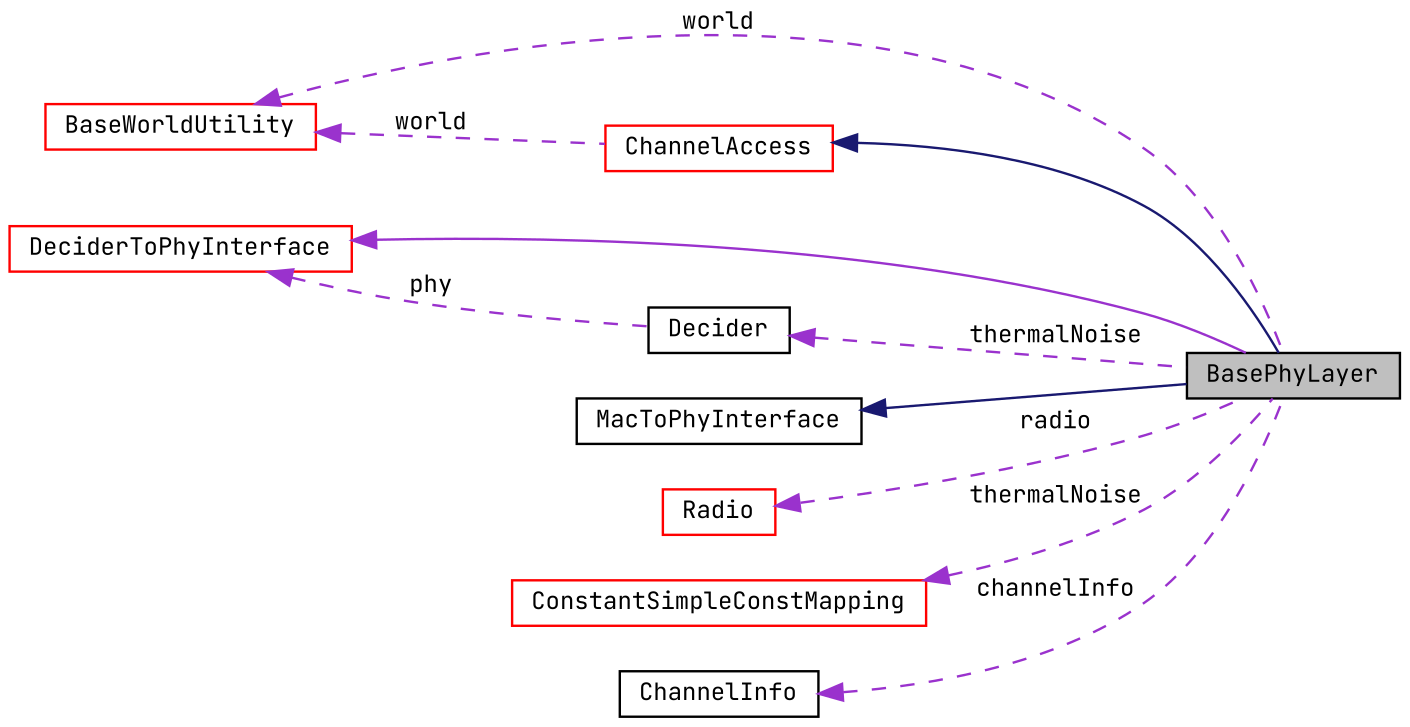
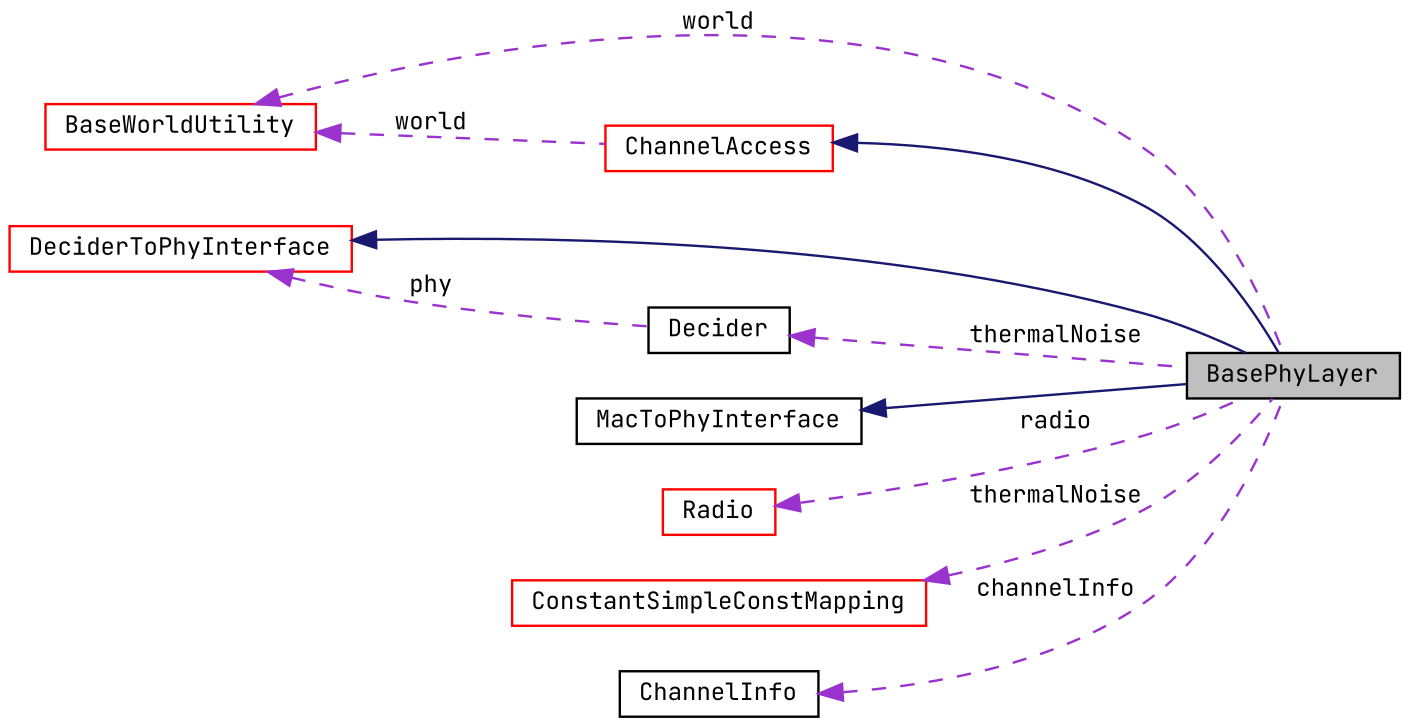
(817, 256) -> (817, 256)
